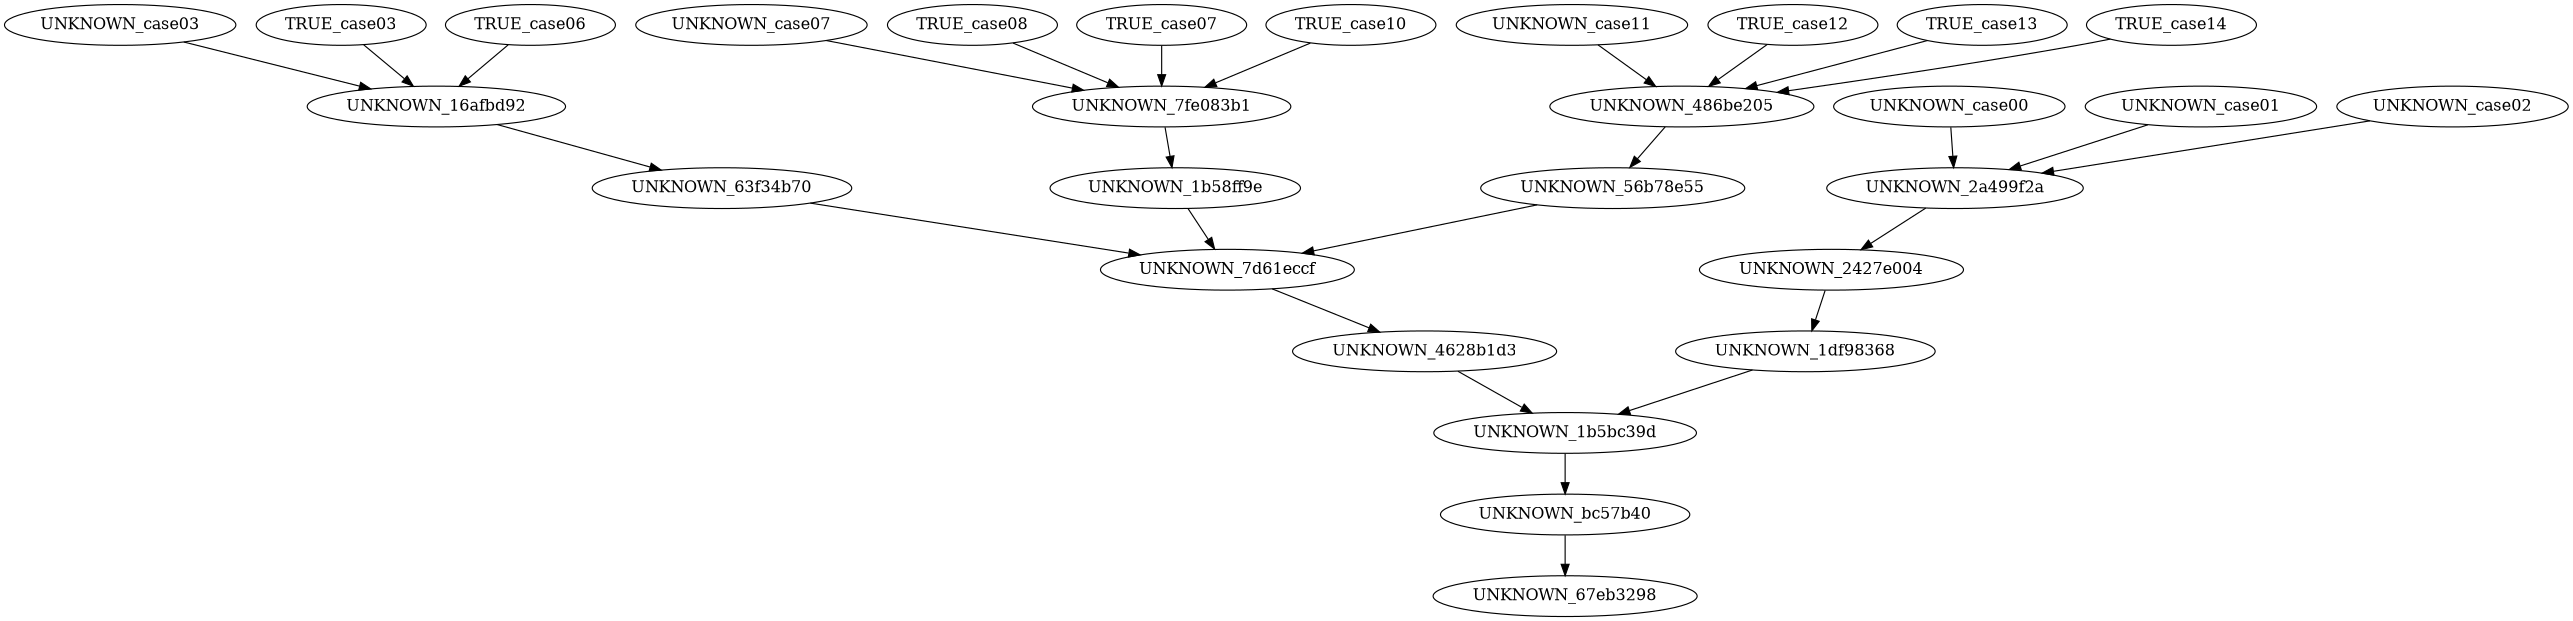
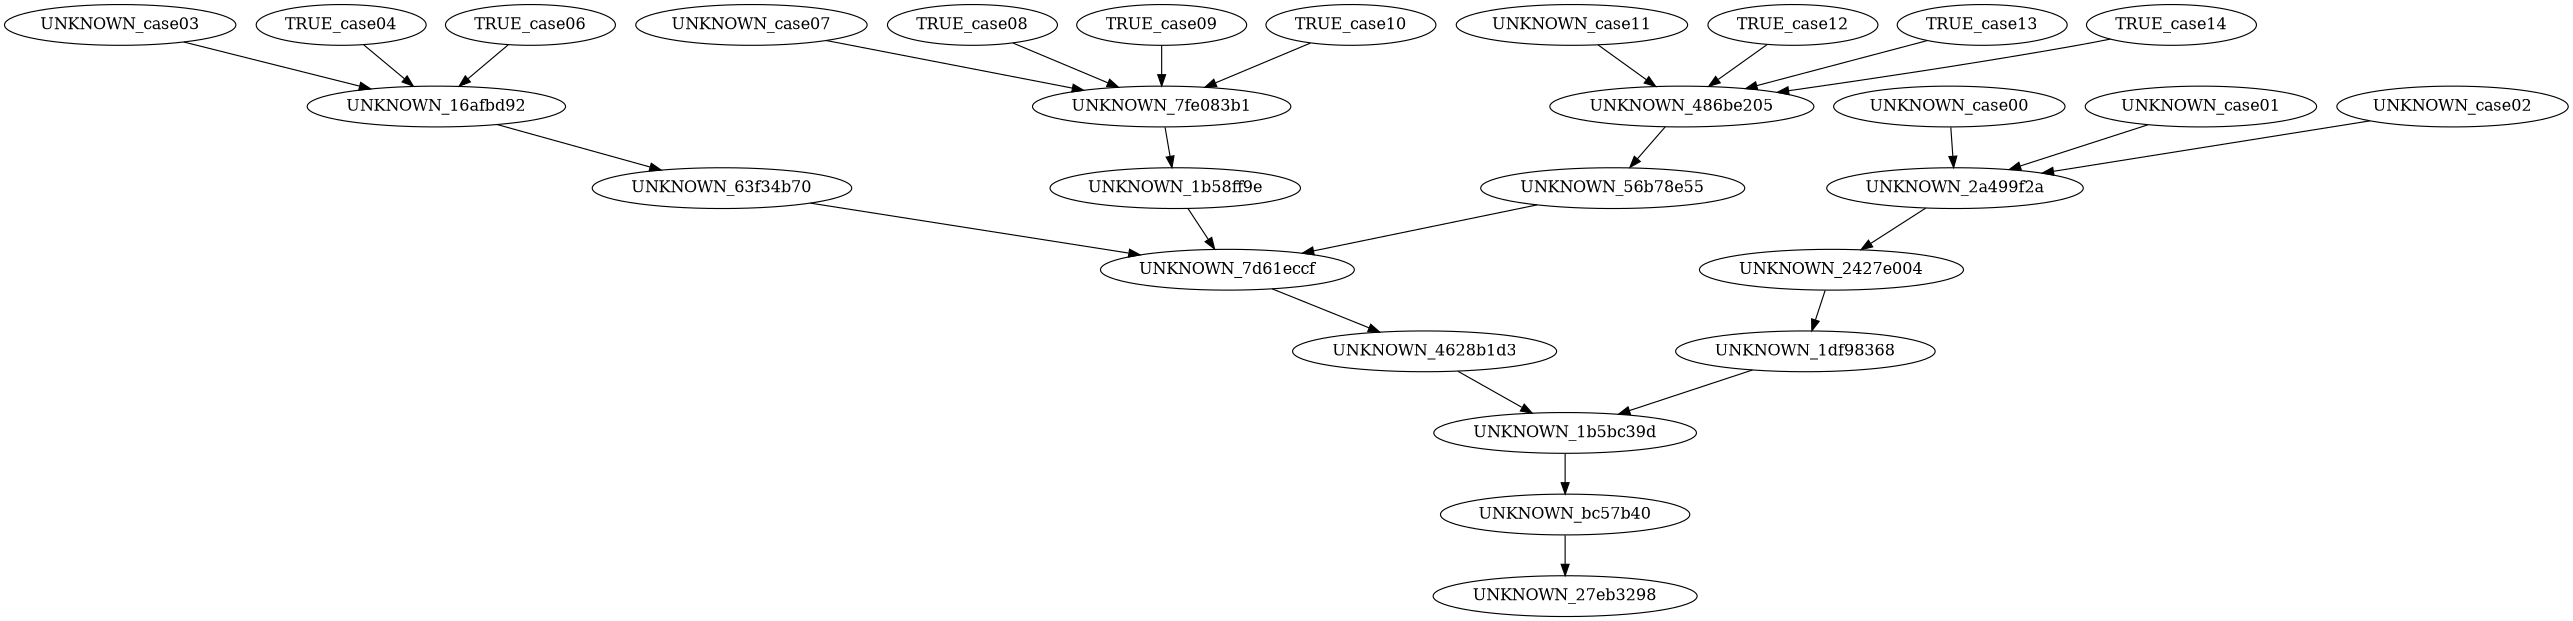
(341, 25) -> (341, 25)
(1162, 25) -> (1162, 25)
(1565, 596) -> (1565, 596)
